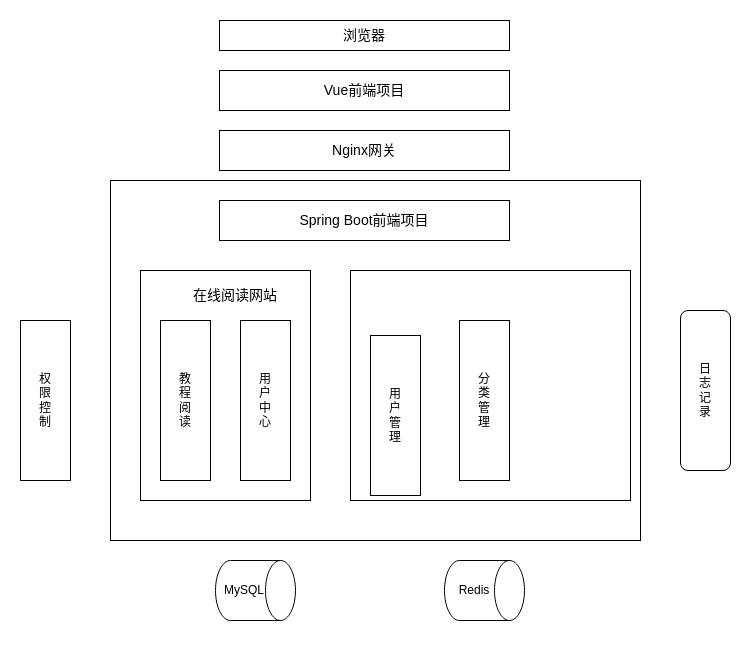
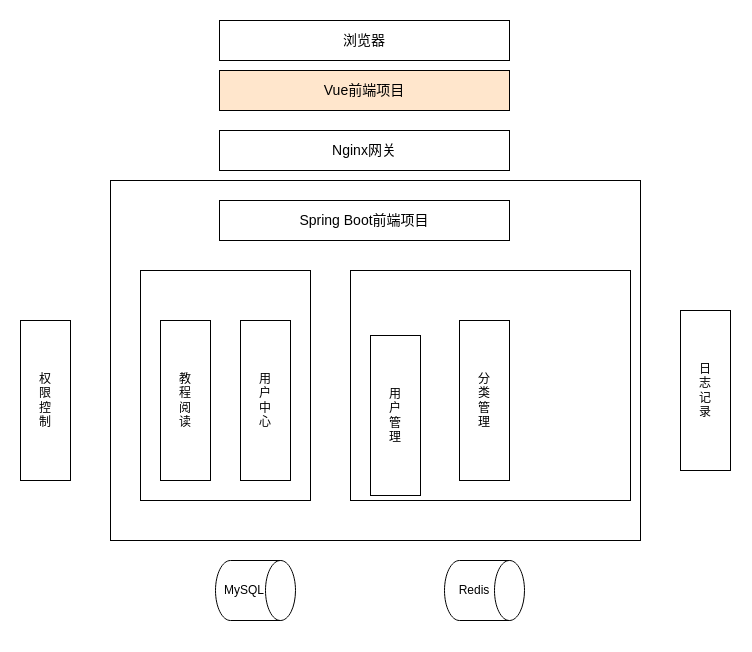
(365, 36) -> (365, 41)
(365, 91) -> (365, 91)
(236, 296) -> none
(706, 391) -> (706, 391)
